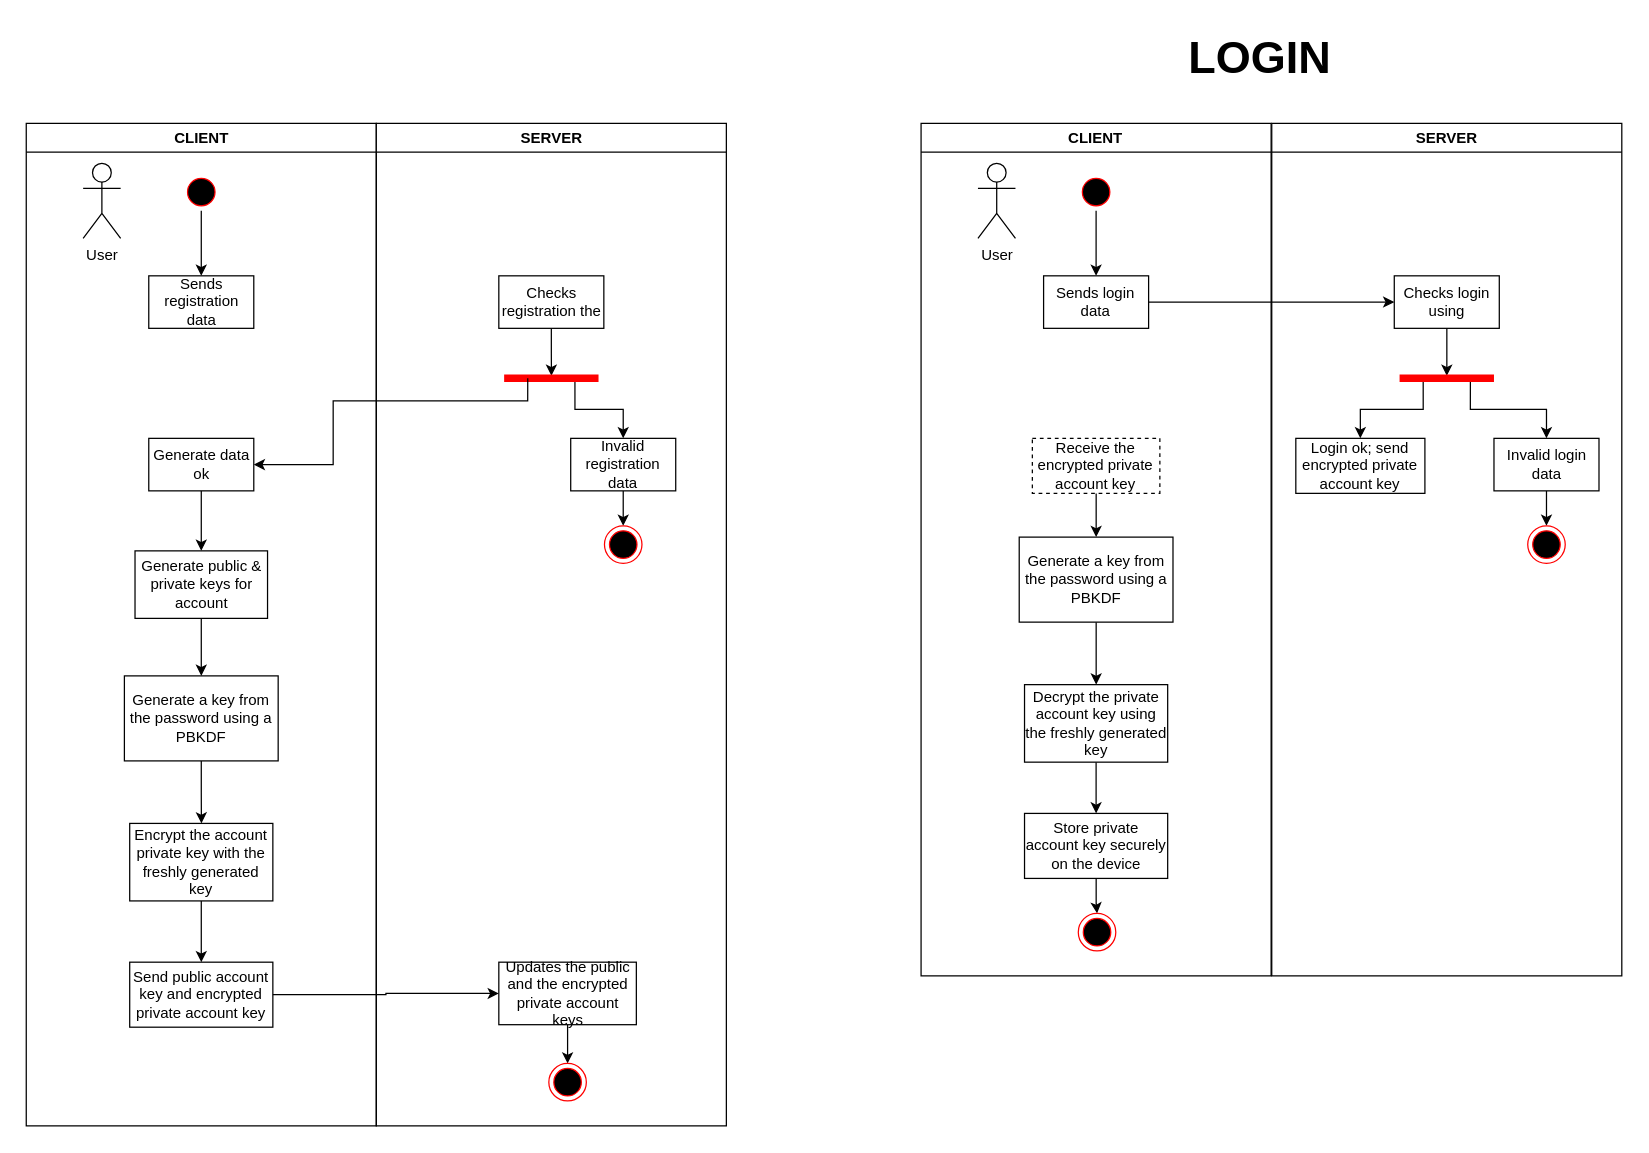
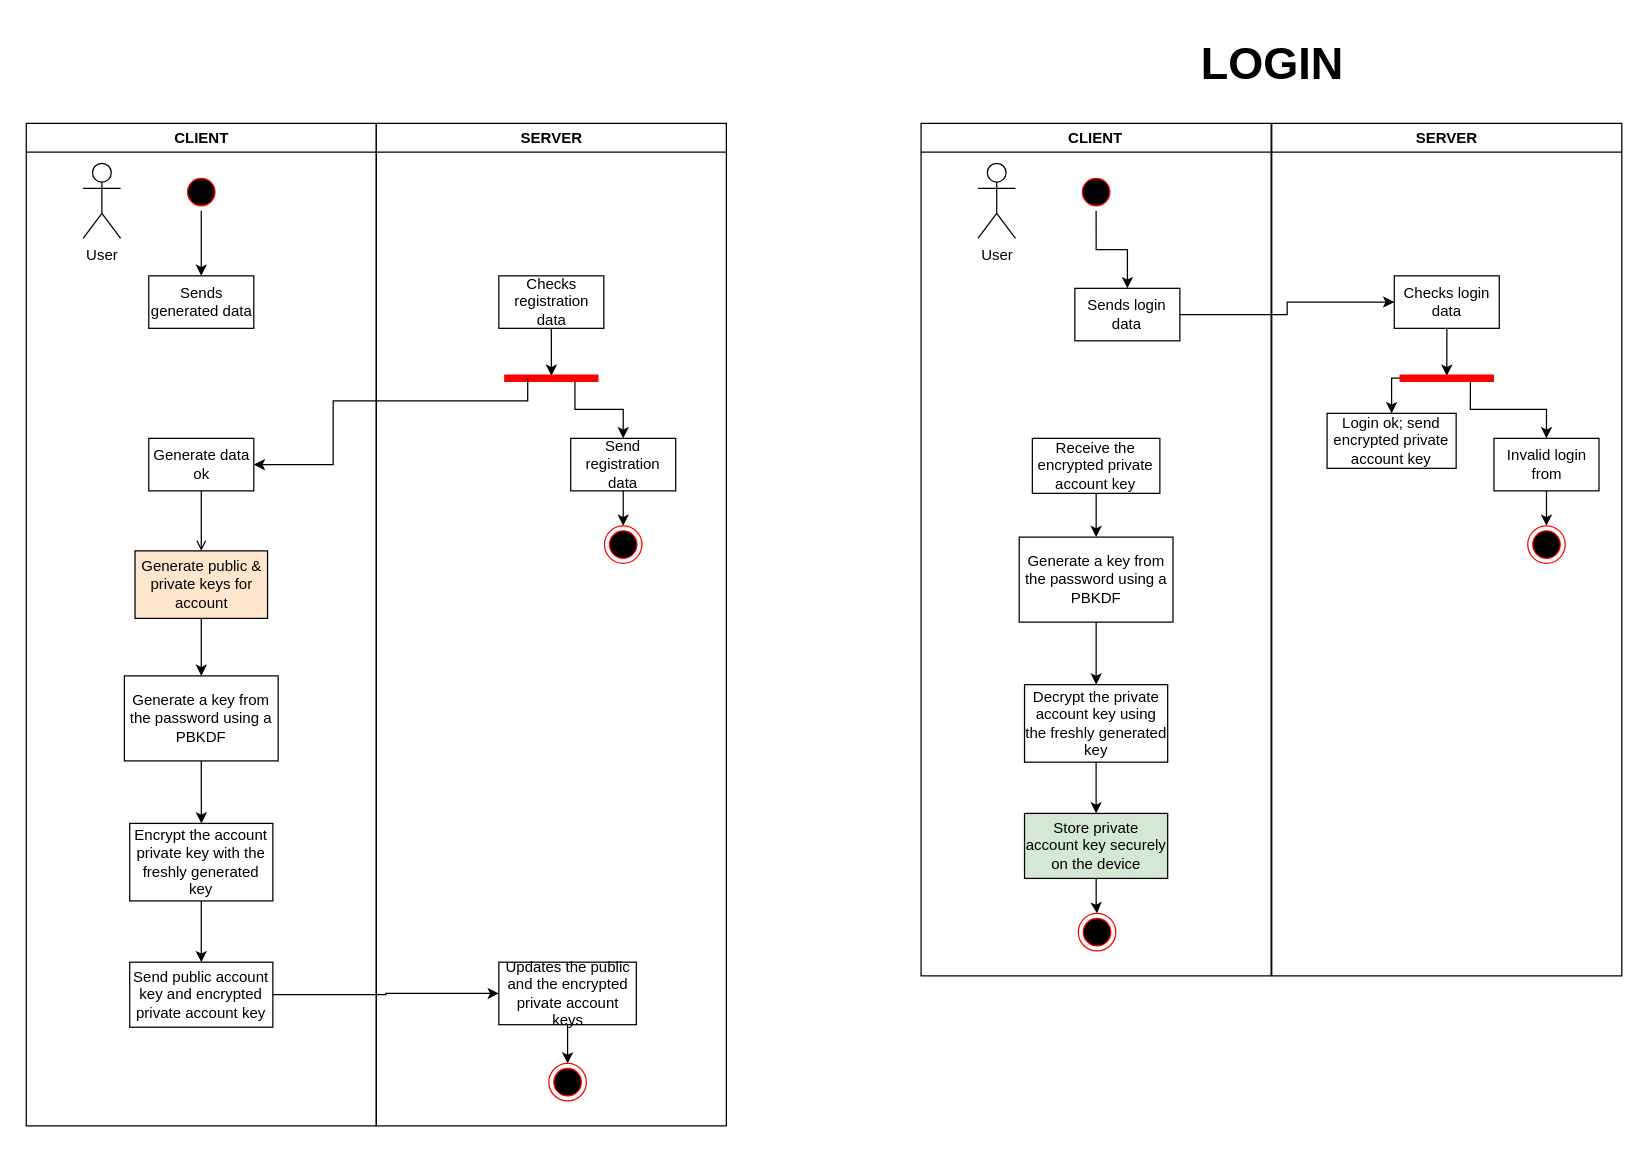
(1259, 57) -> (1271, 63)
(202, 302) -> (202, 302)
(552, 302) -> (552, 302)
(1096, 302) -> (1127, 314)
(1447, 302) -> (1447, 302)
(623, 464) -> (623, 464)
(1547, 464) -> (1547, 464)
(1096, 466) -> (1096, 466)
(1360, 466) -> (1391, 441)
(201, 541) -> (201, 543)
(201, 584) -> (201, 584)
(1096, 846) -> (1096, 846)
